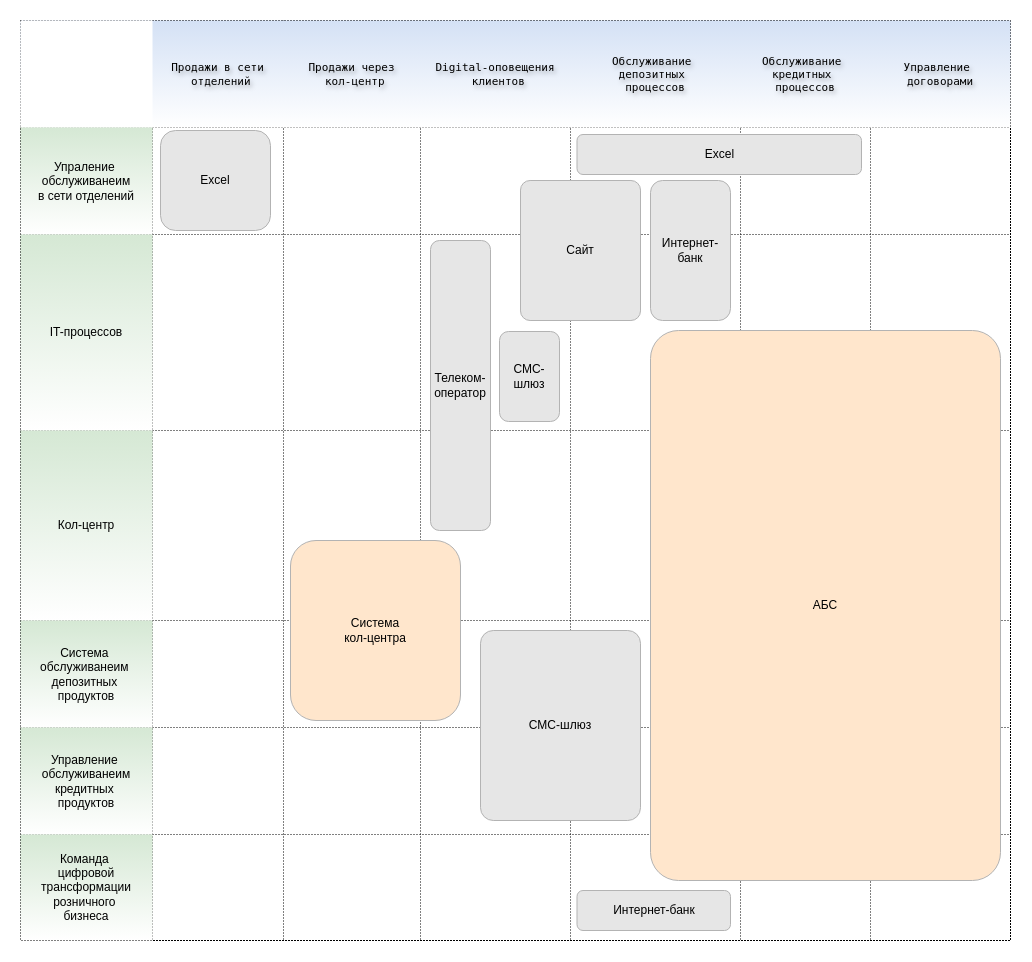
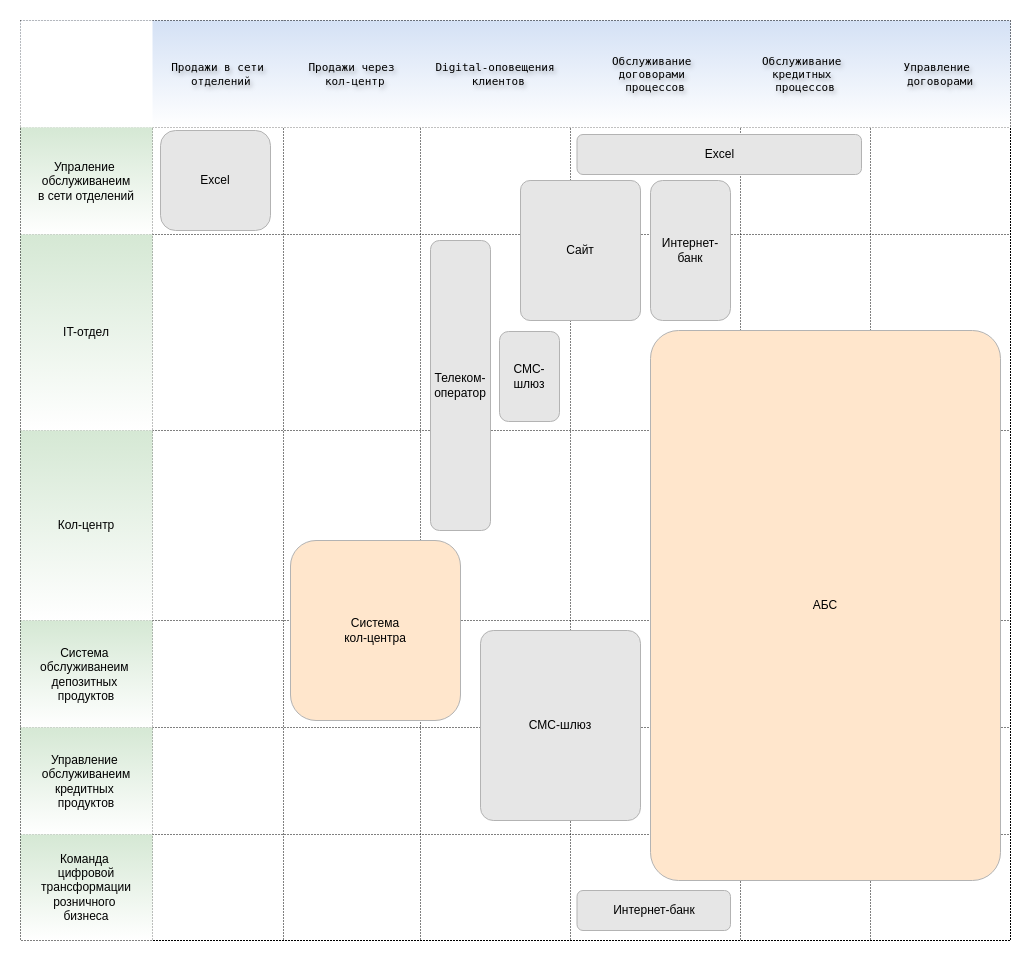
(656, 75) -> (656, 75)
(87, 333) -> (87, 333)
